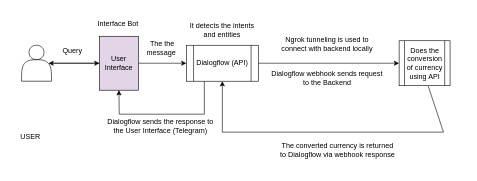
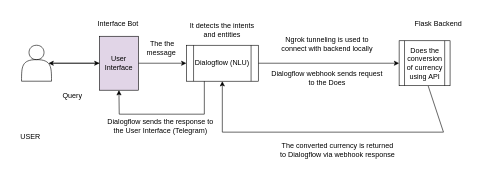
none -> (438, 24)
(72, 51) -> (72, 96)
(222, 63) -> (222, 63)
(327, 78) -> (327, 78)
